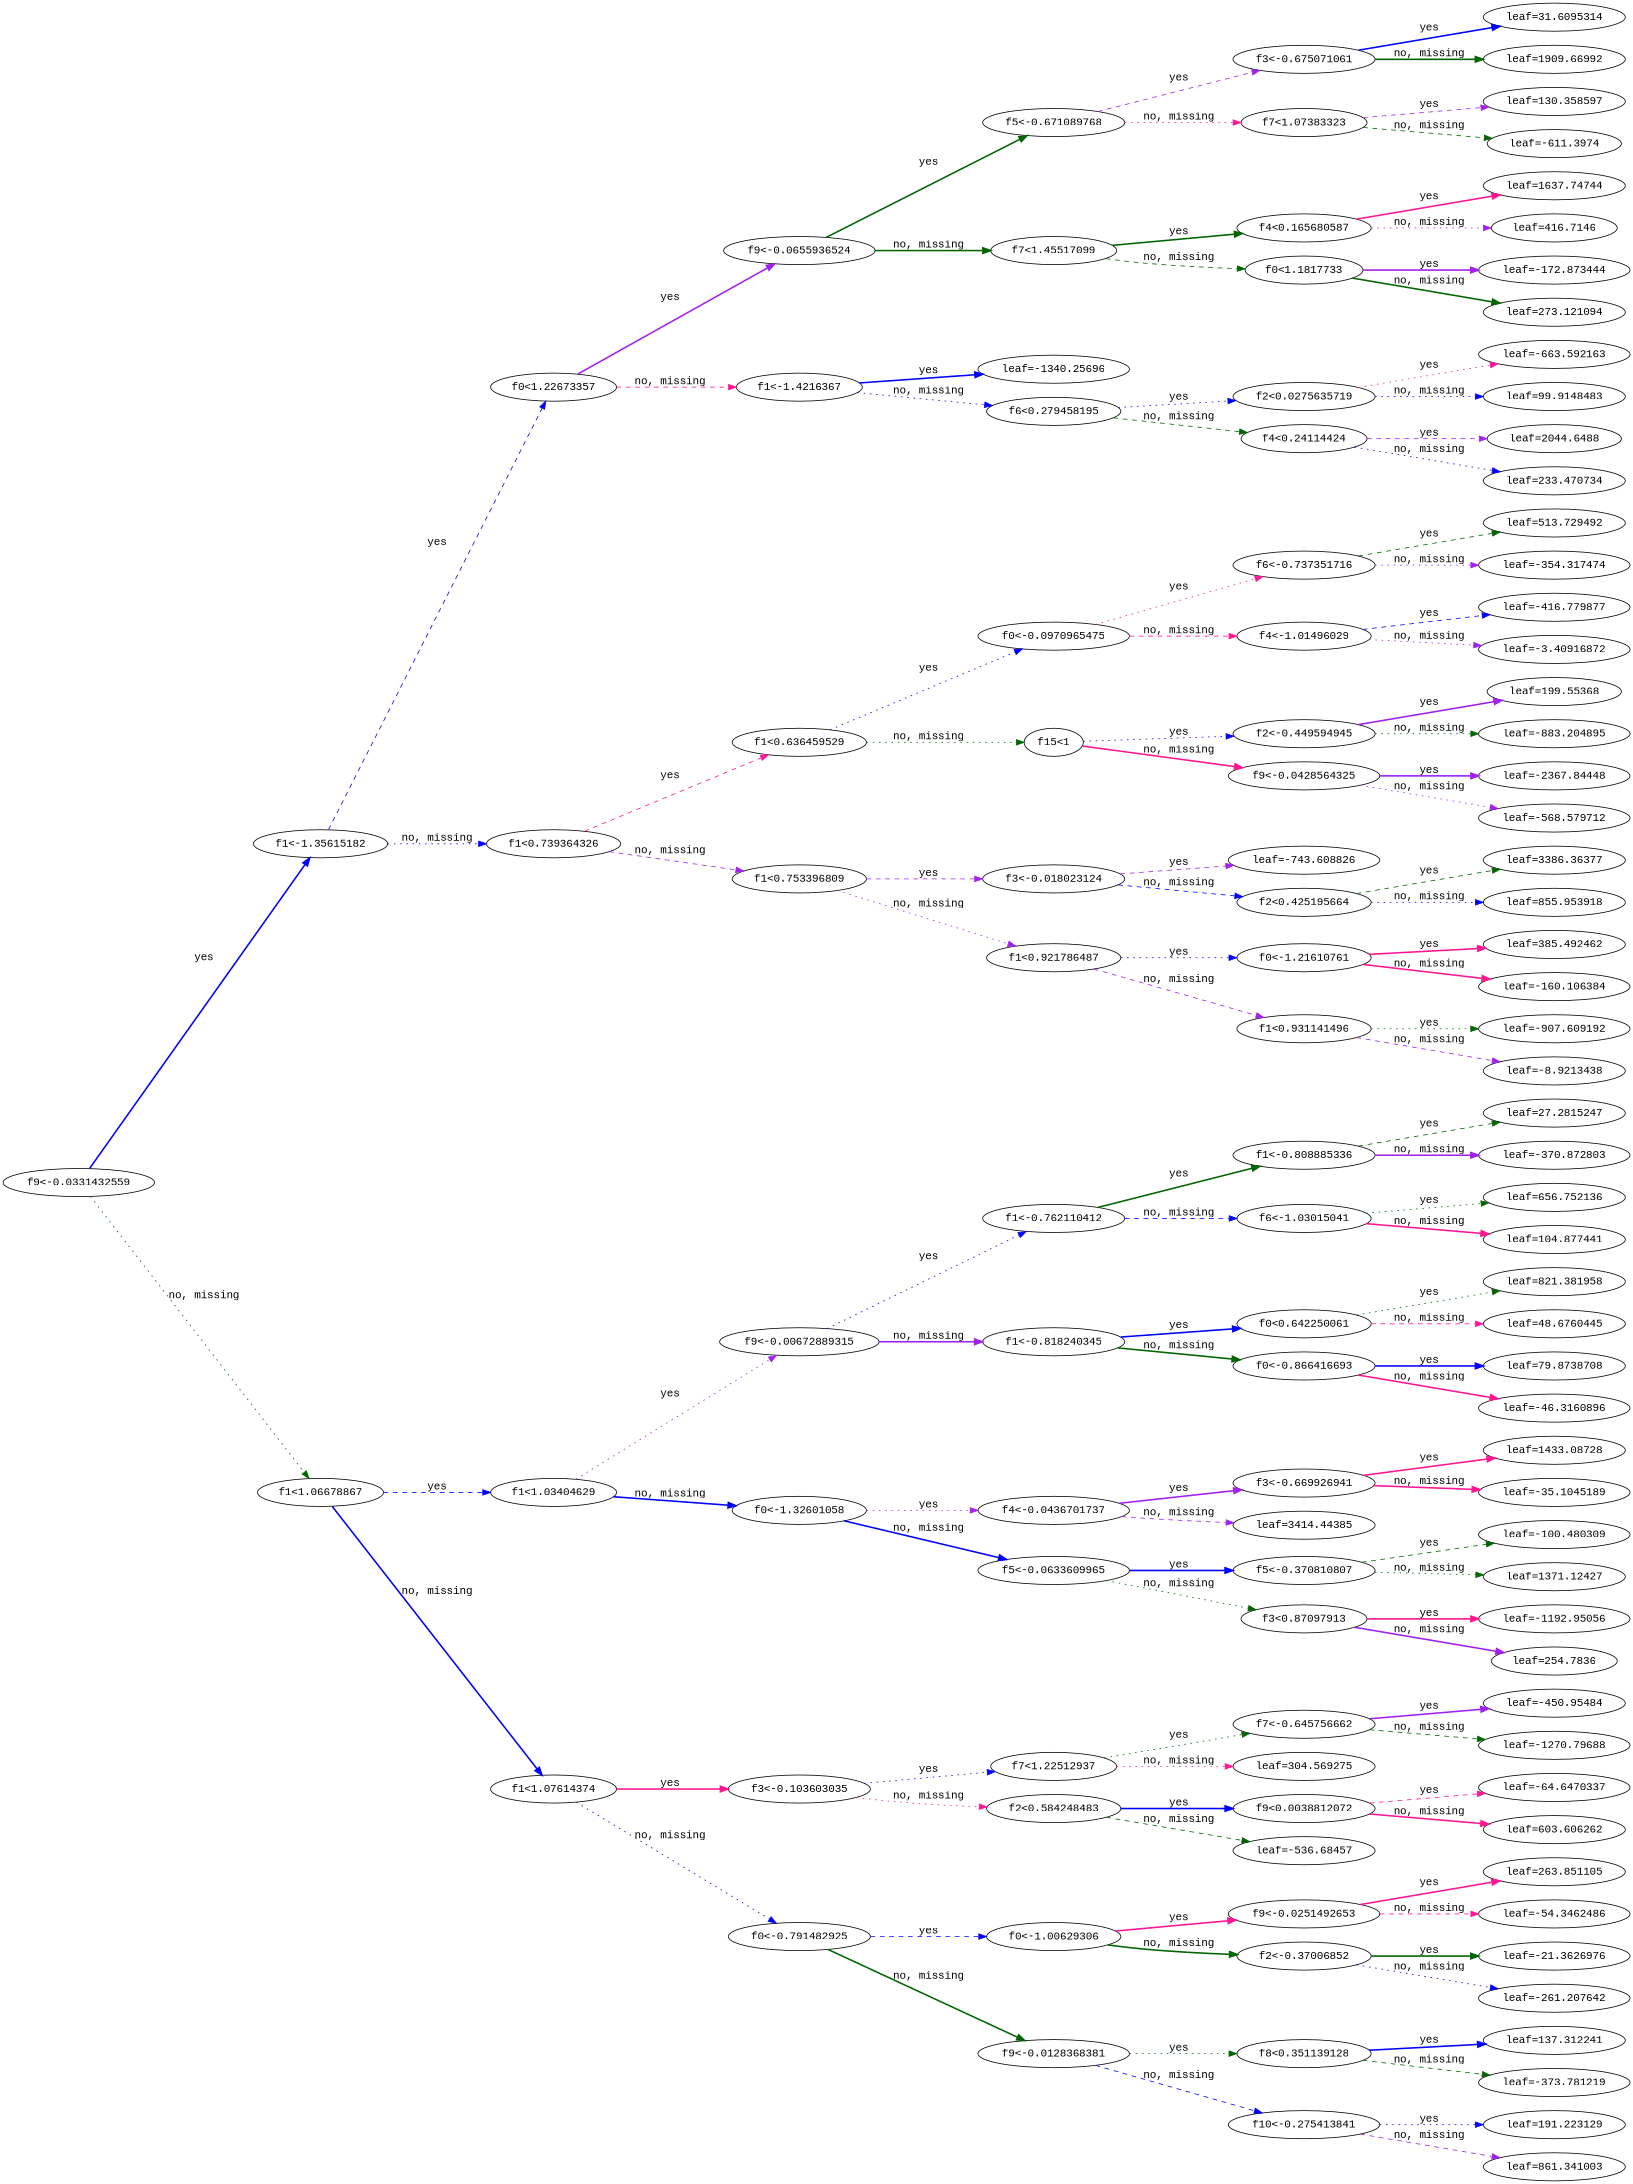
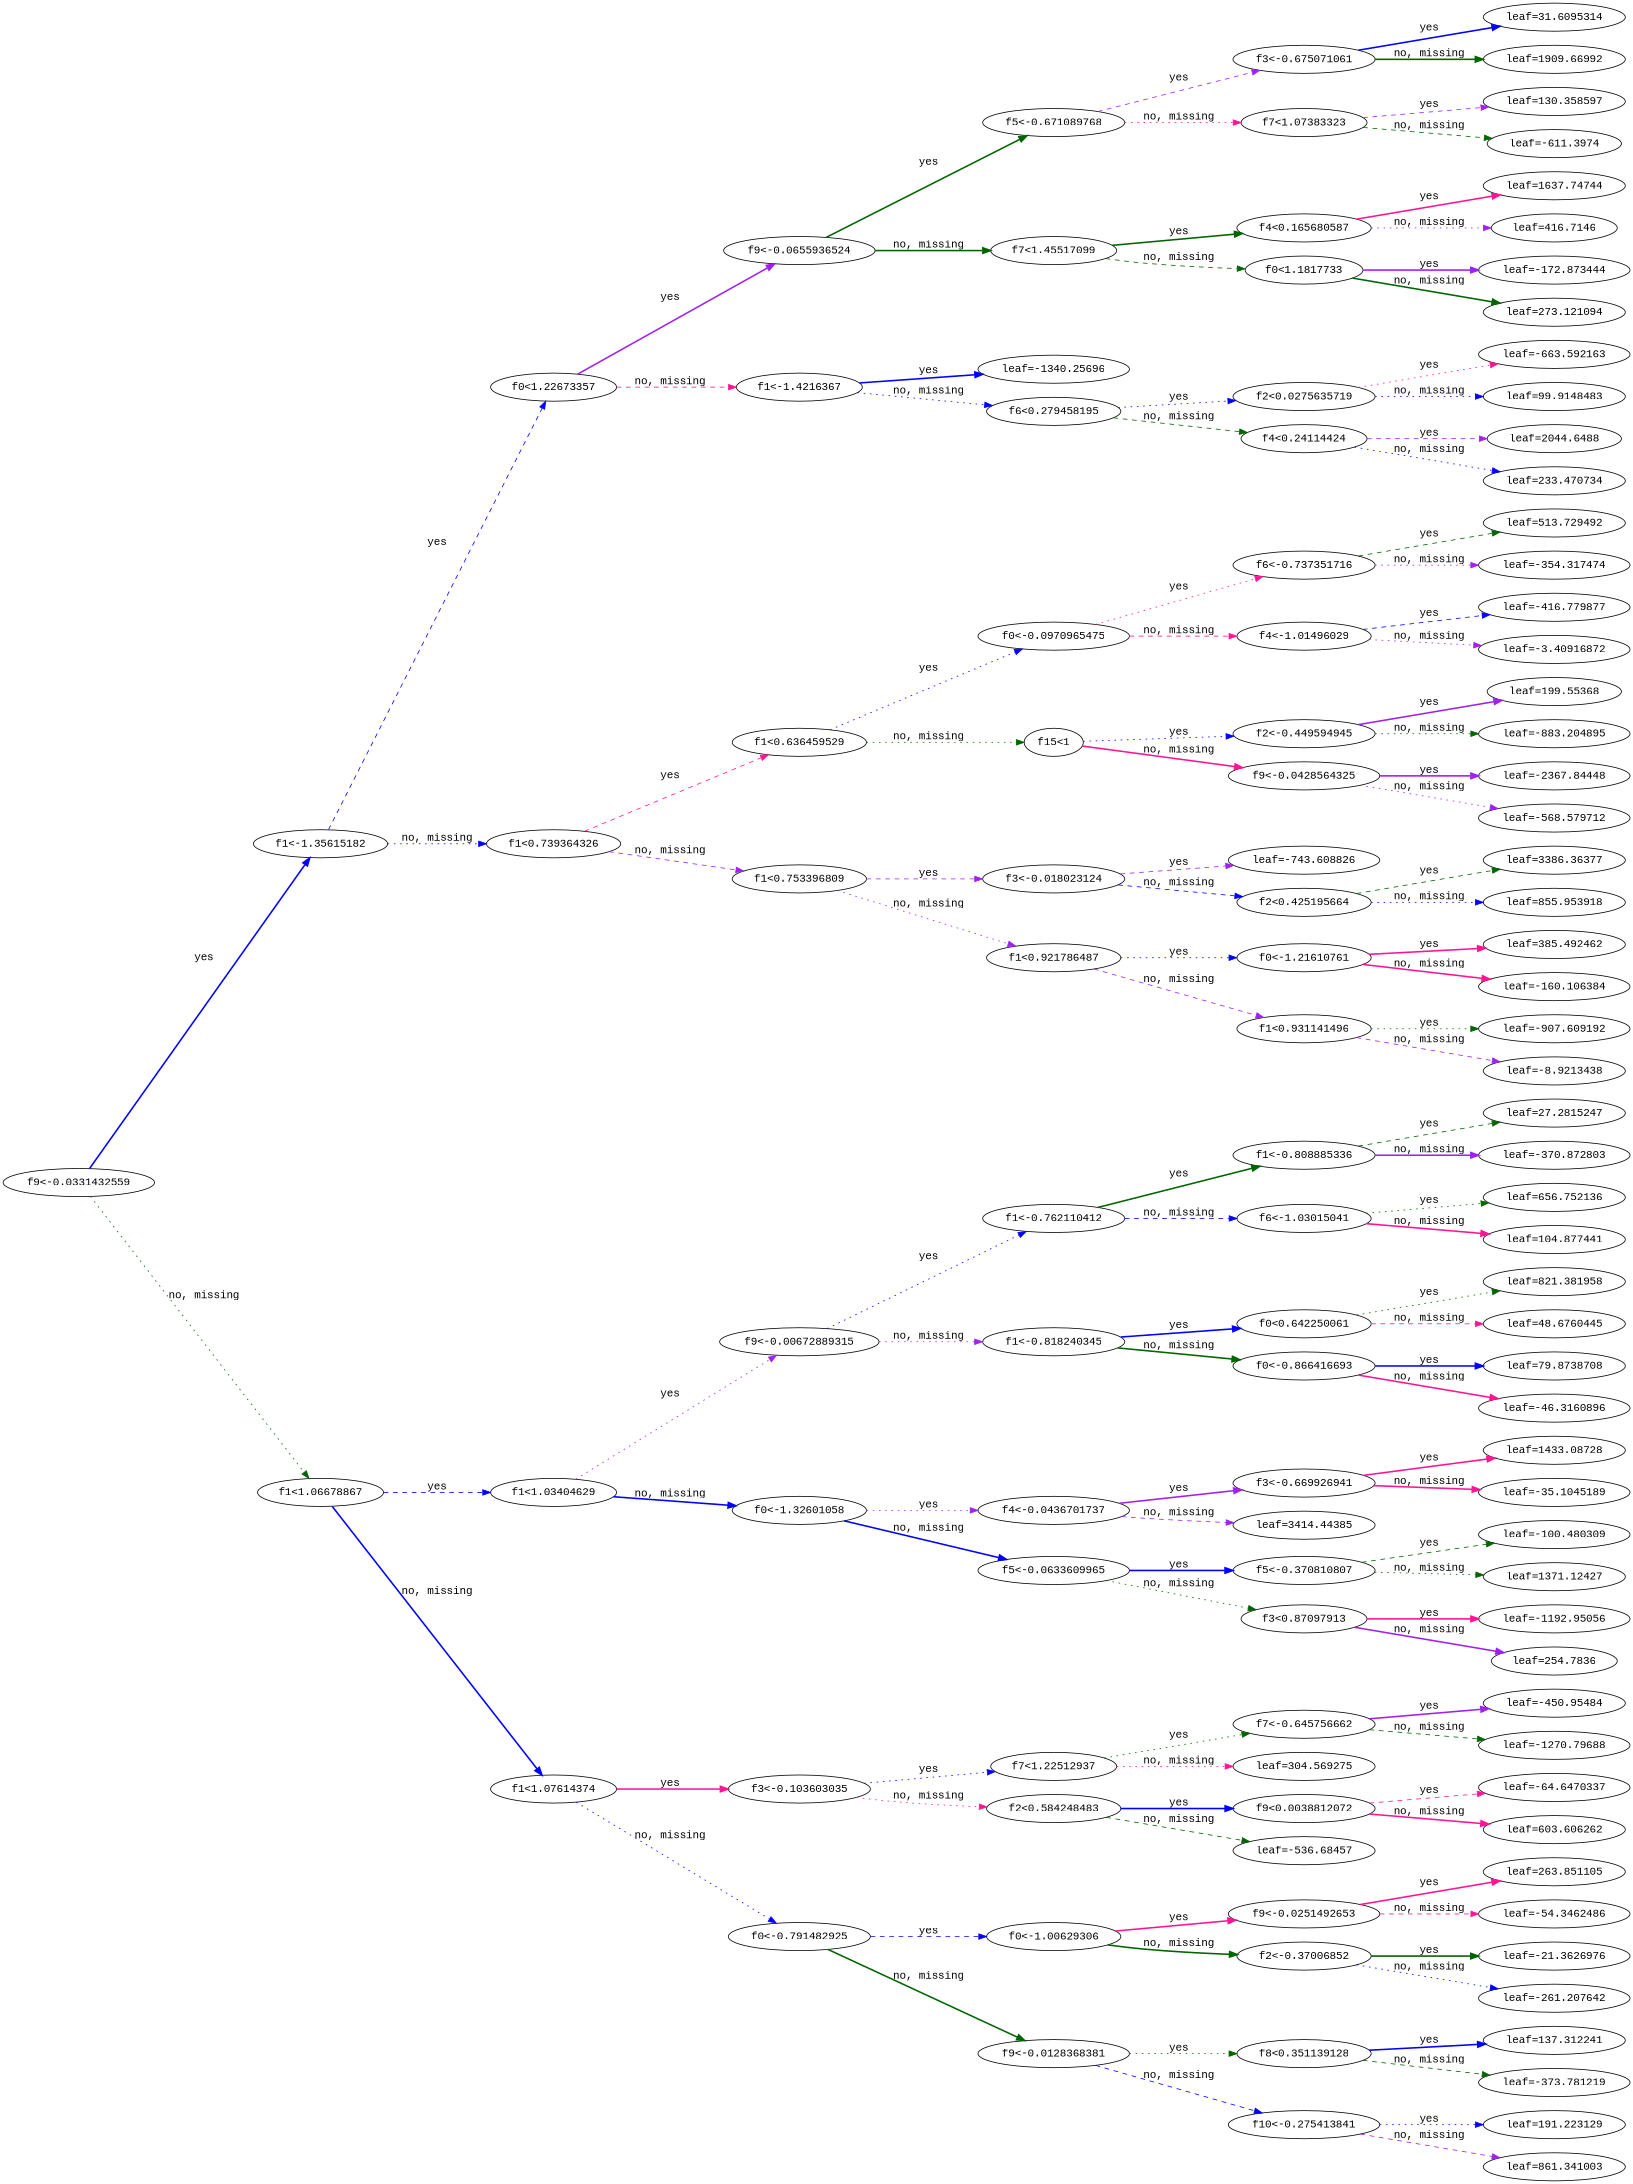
(927, 1342) -> (927, 1342)
